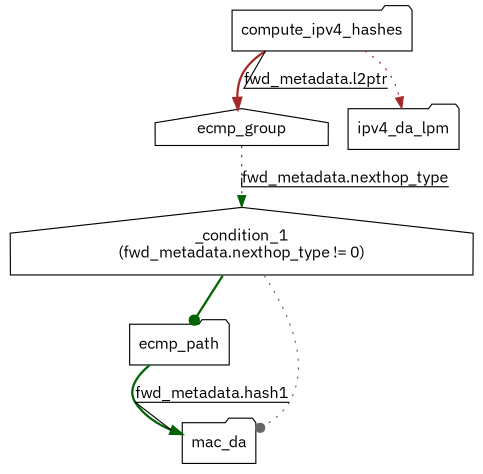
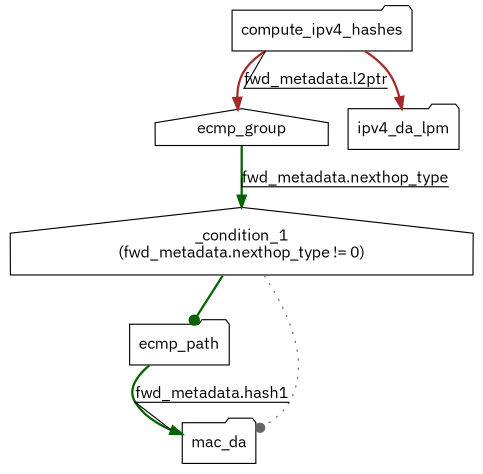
(387, 70) -> (387, 70)
(242, 171) -> (242, 171)
